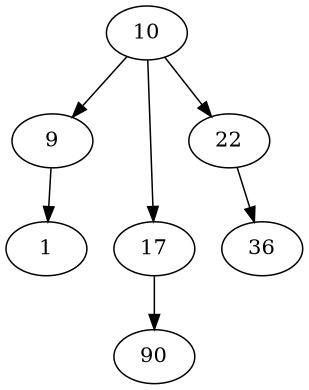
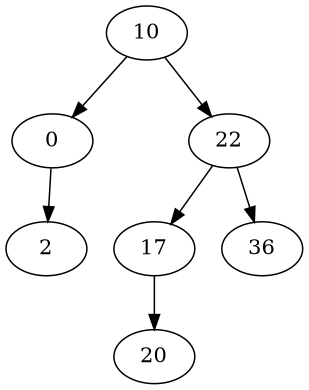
(150, 133) -> (196, 189)
(52, 141) -> (52, 141)
(46, 249) -> (46, 249)
(154, 357) -> (154, 357)
